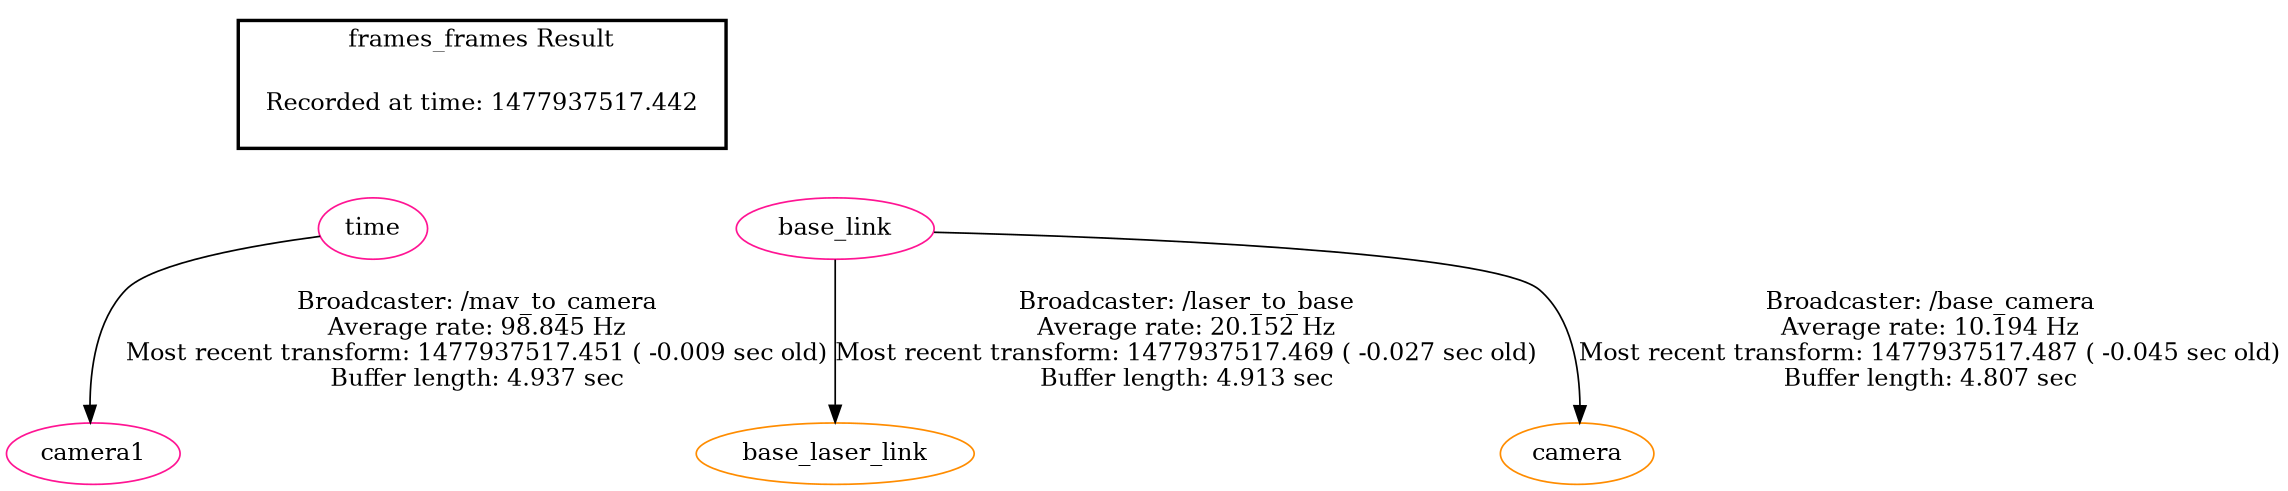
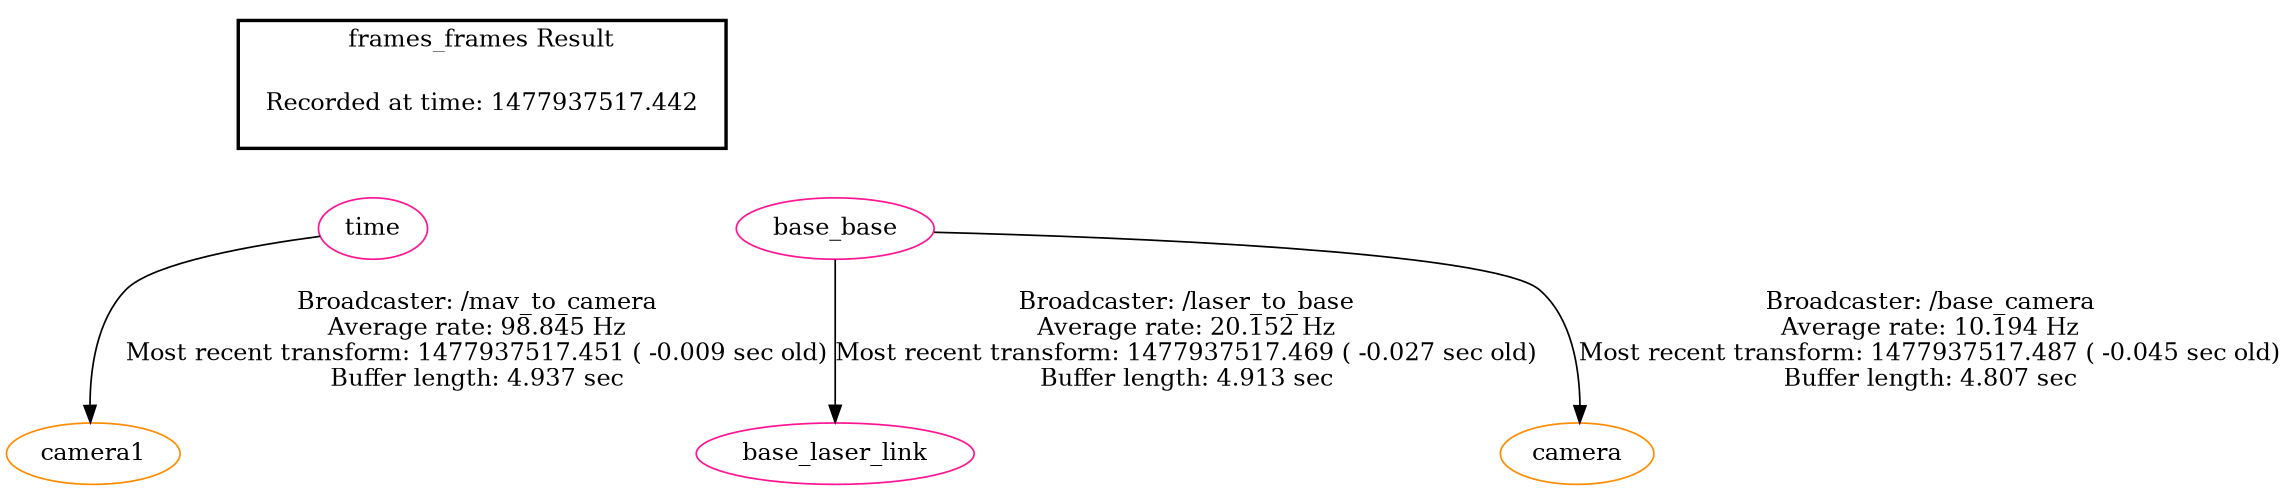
(835, 229) -> (835, 229)
(93, 454) -> (93, 454)
(835, 454) -> (835, 454)
